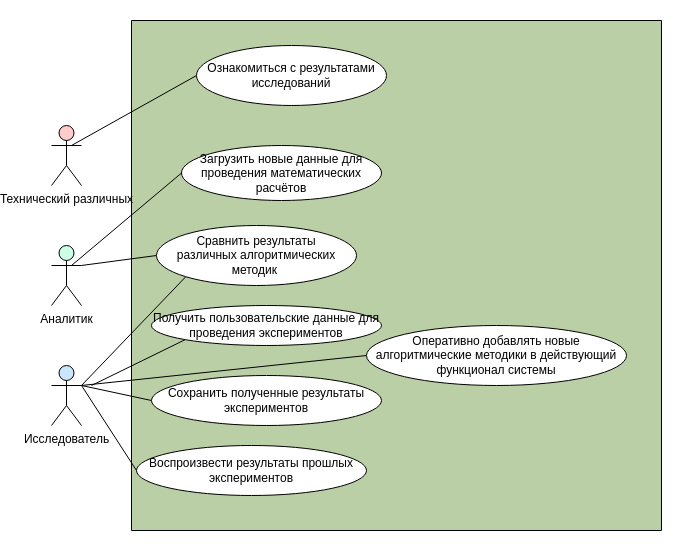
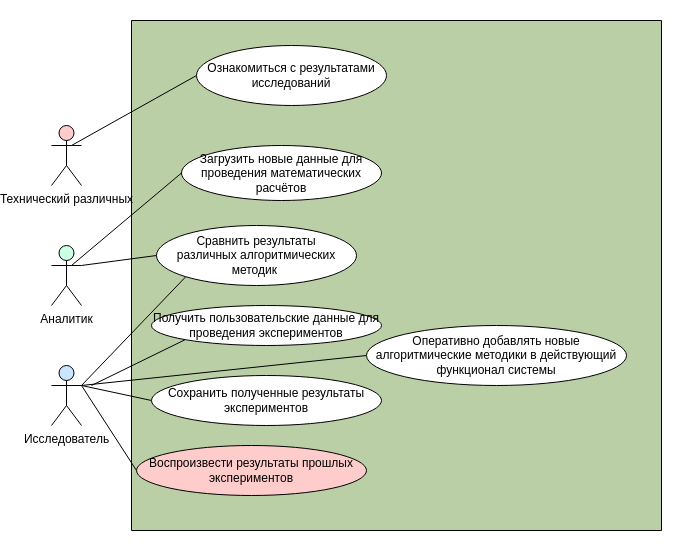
(252, 471) -> (252, 471)
